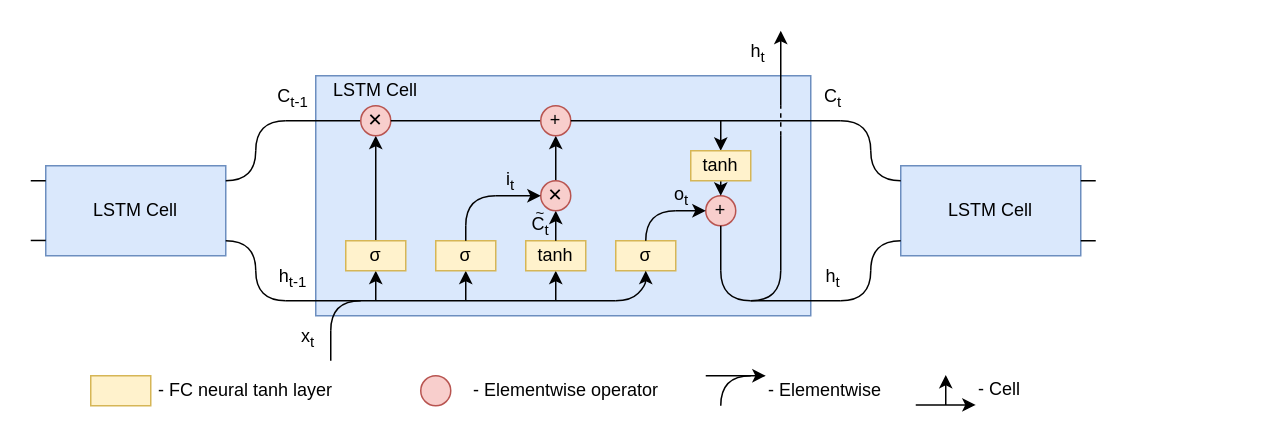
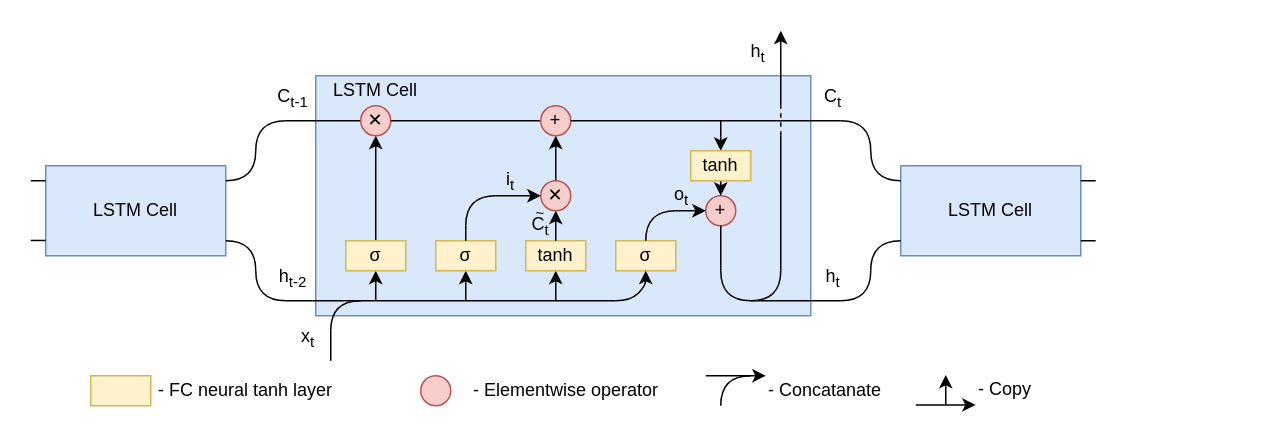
(293, 278) -> (293, 278)
(1002, 389) -> (1007, 389)
(827, 391) -> (832, 391)
